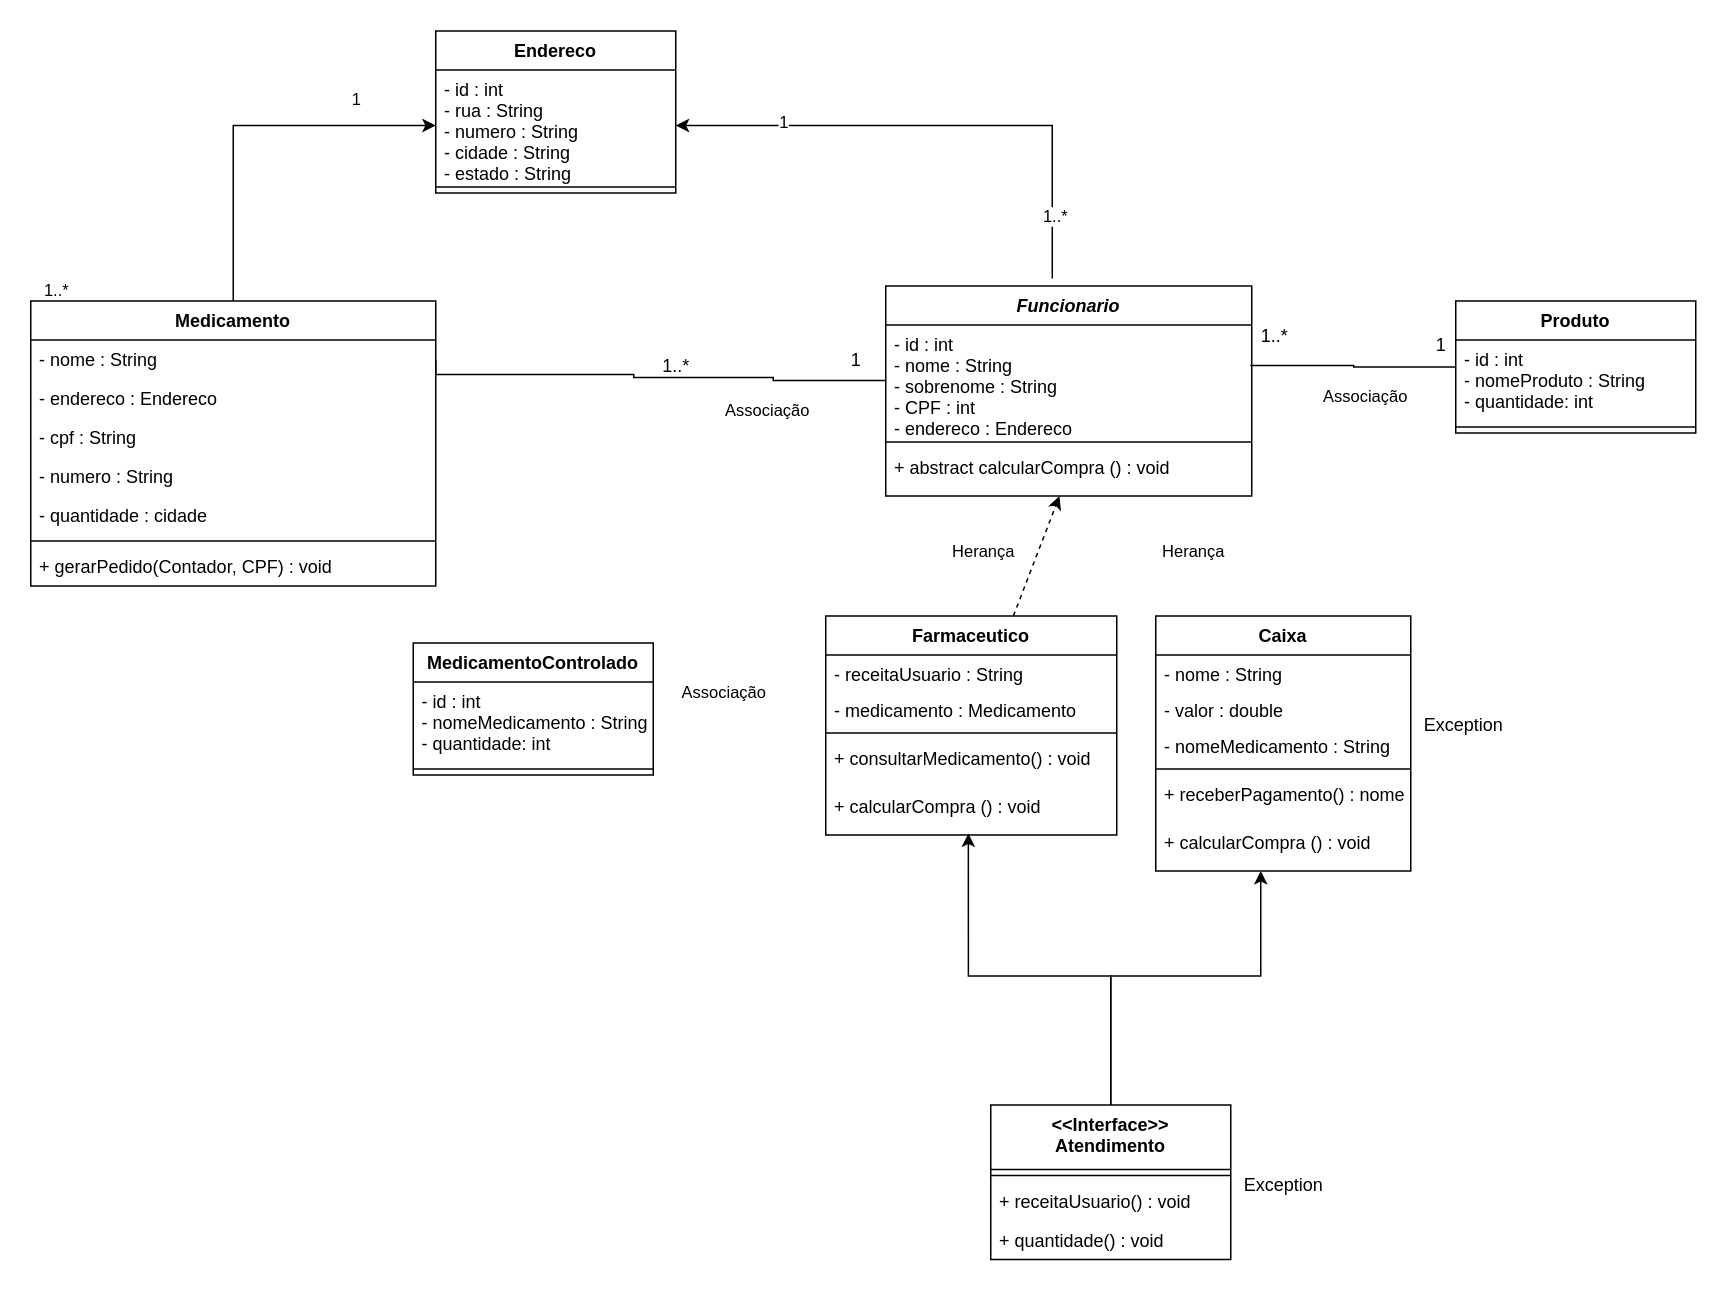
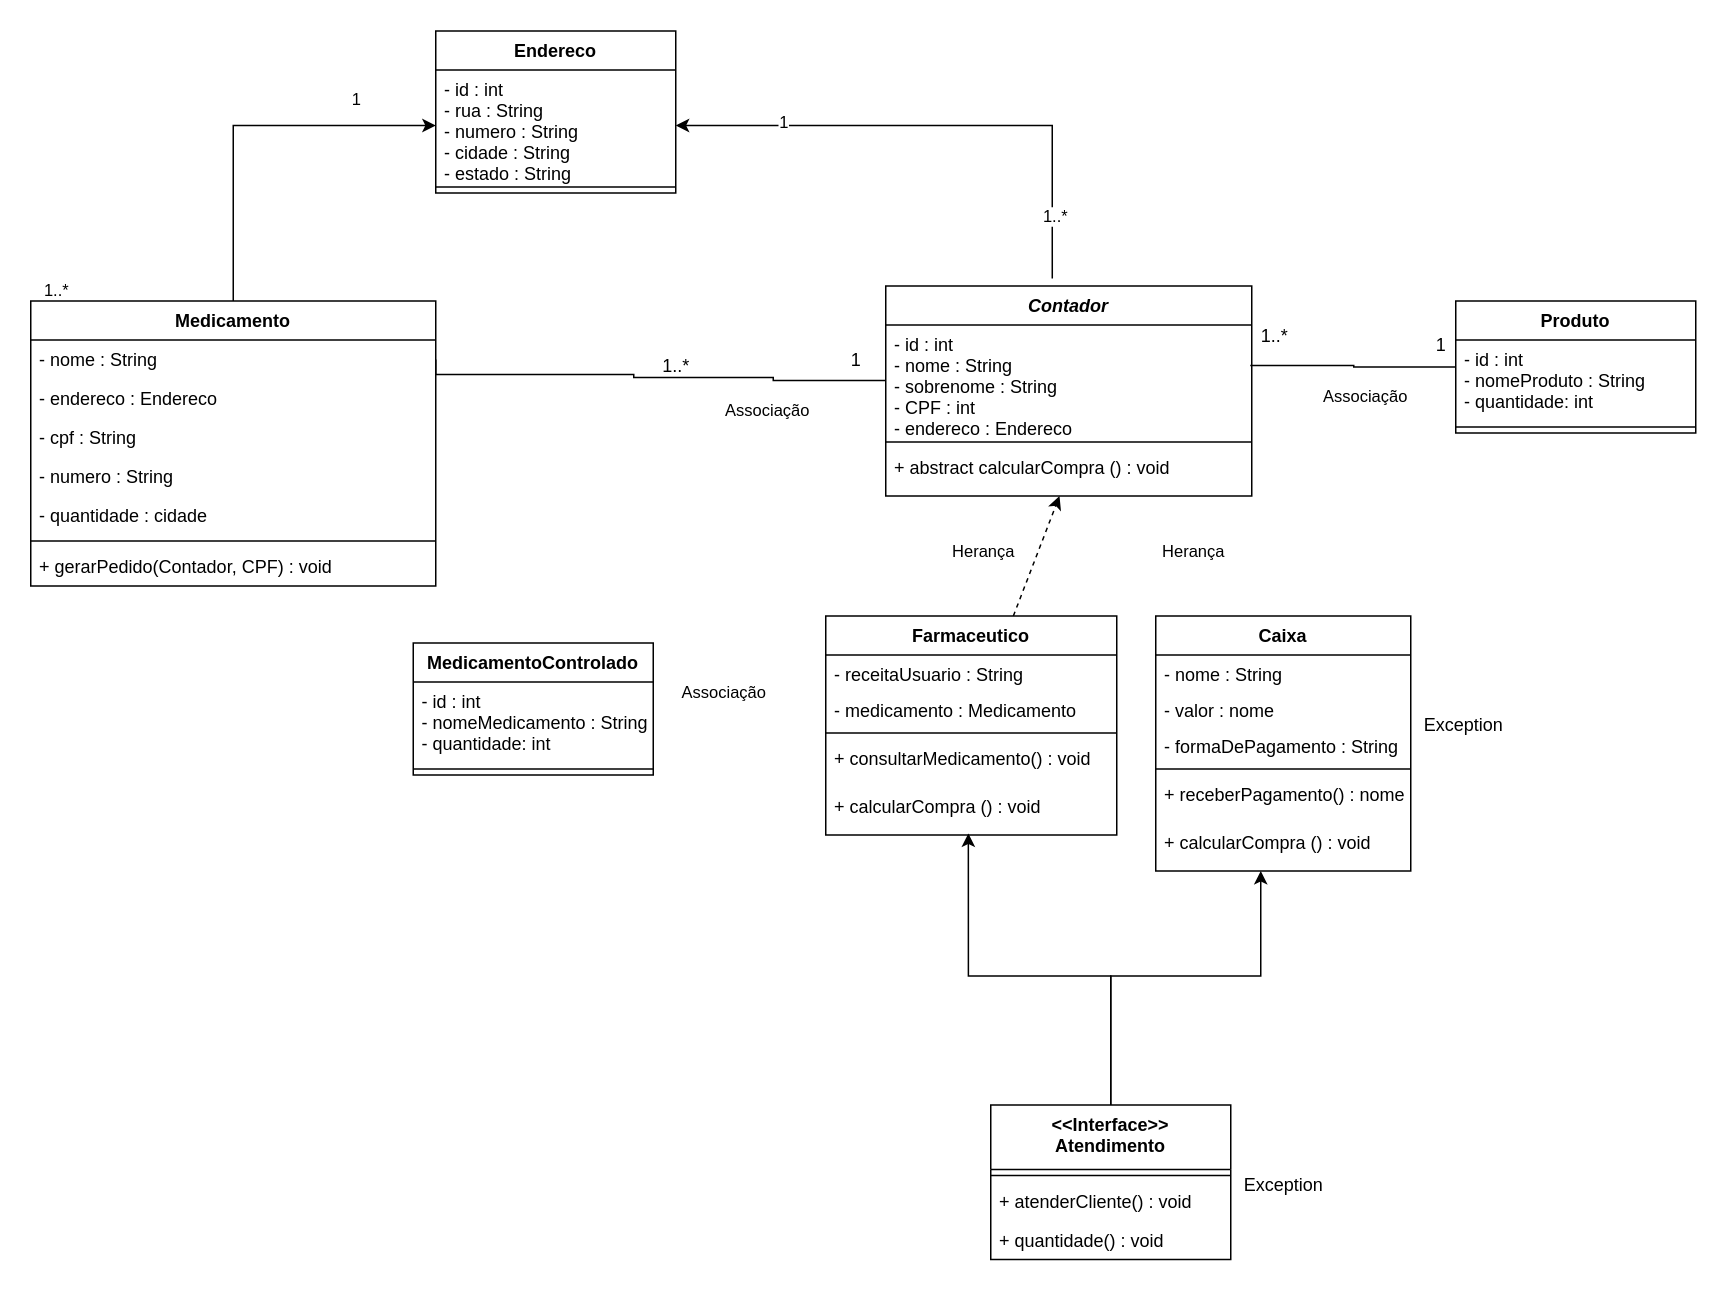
(1068, 306) -> (1068, 306)
(1231, 711) -> (1223, 711)
(1281, 747) -> (1288, 747)
(1109, 1202) -> (1109, 1202)
